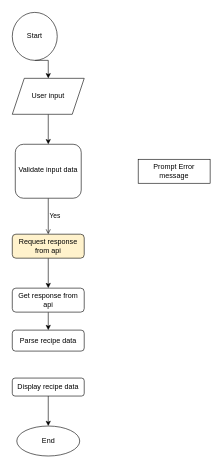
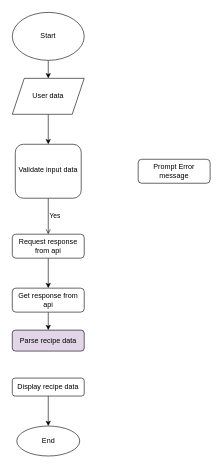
(35, 36) -> (48, 36)
(48, 96) -> (48, 96)
(174, 171) -> (174, 171)
(48, 246) -> (48, 246)
(48, 341) -> (48, 341)
